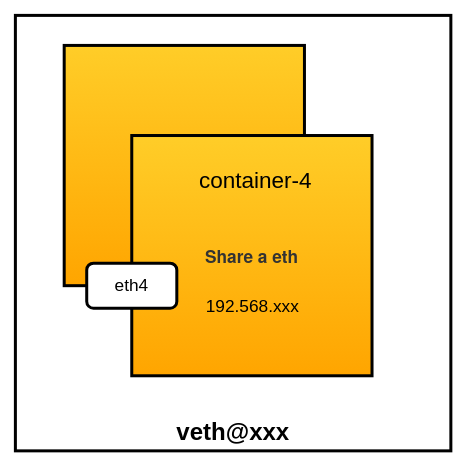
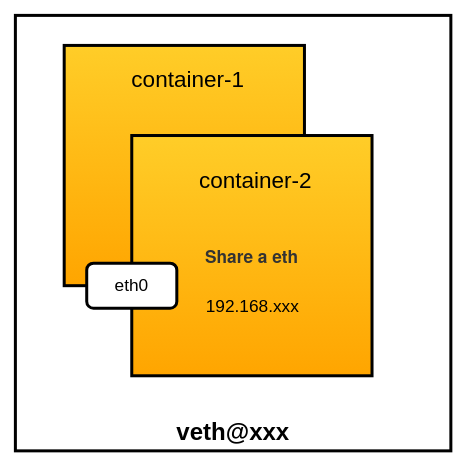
none -> (188, 79)
(255, 180) -> (255, 180)
(132, 285) -> (132, 285)
(252, 306) -> (252, 306)
